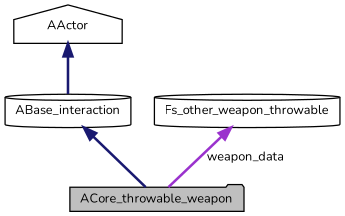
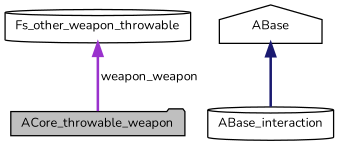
(68, 26) -> (271, 26)
(245, 157) -> (148, 77)
(120, 162) -> none
